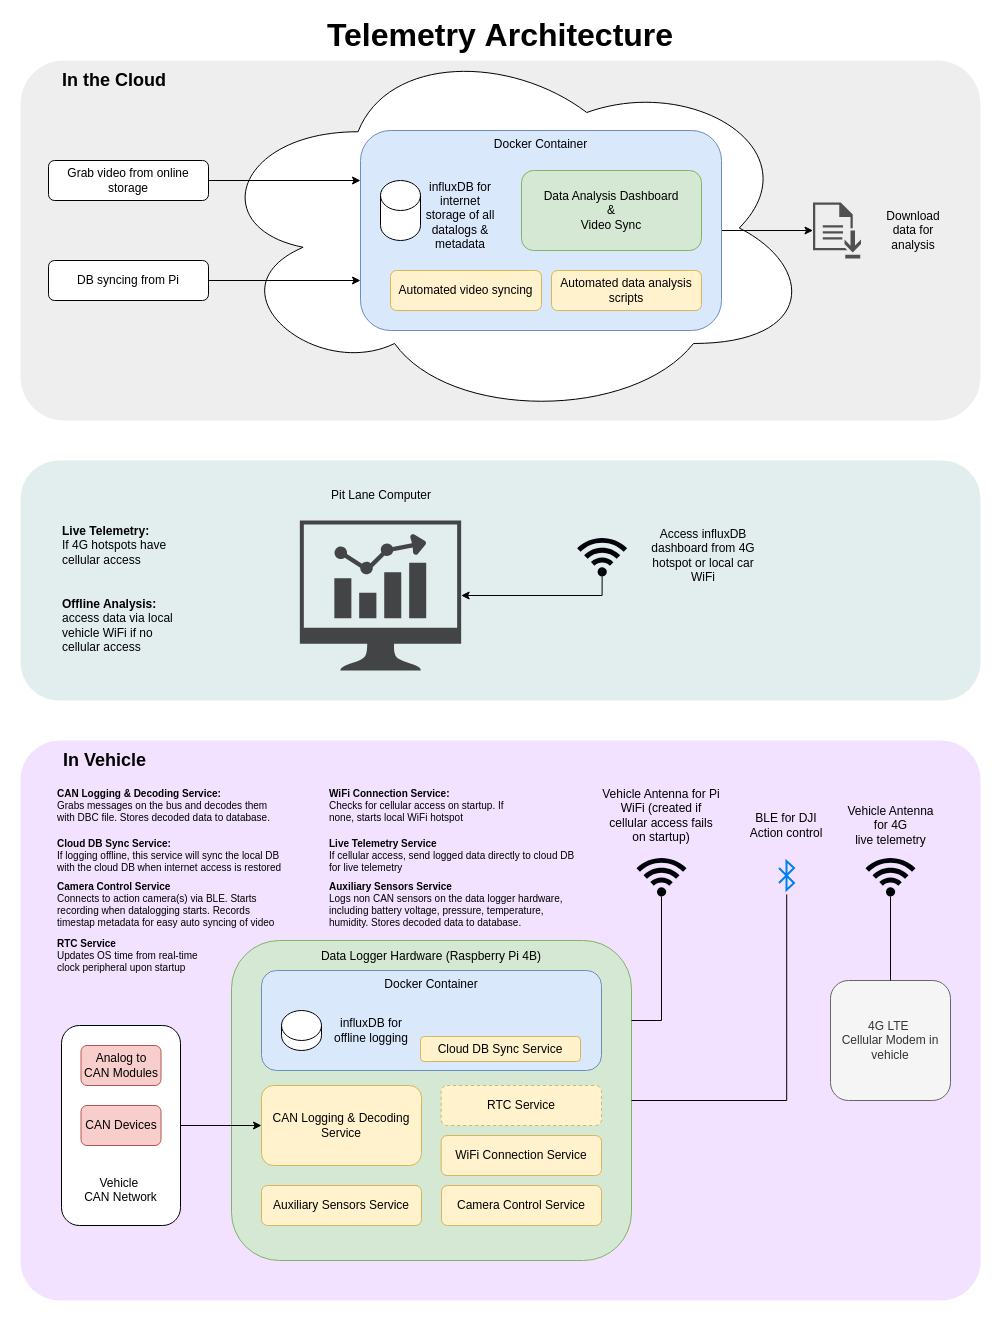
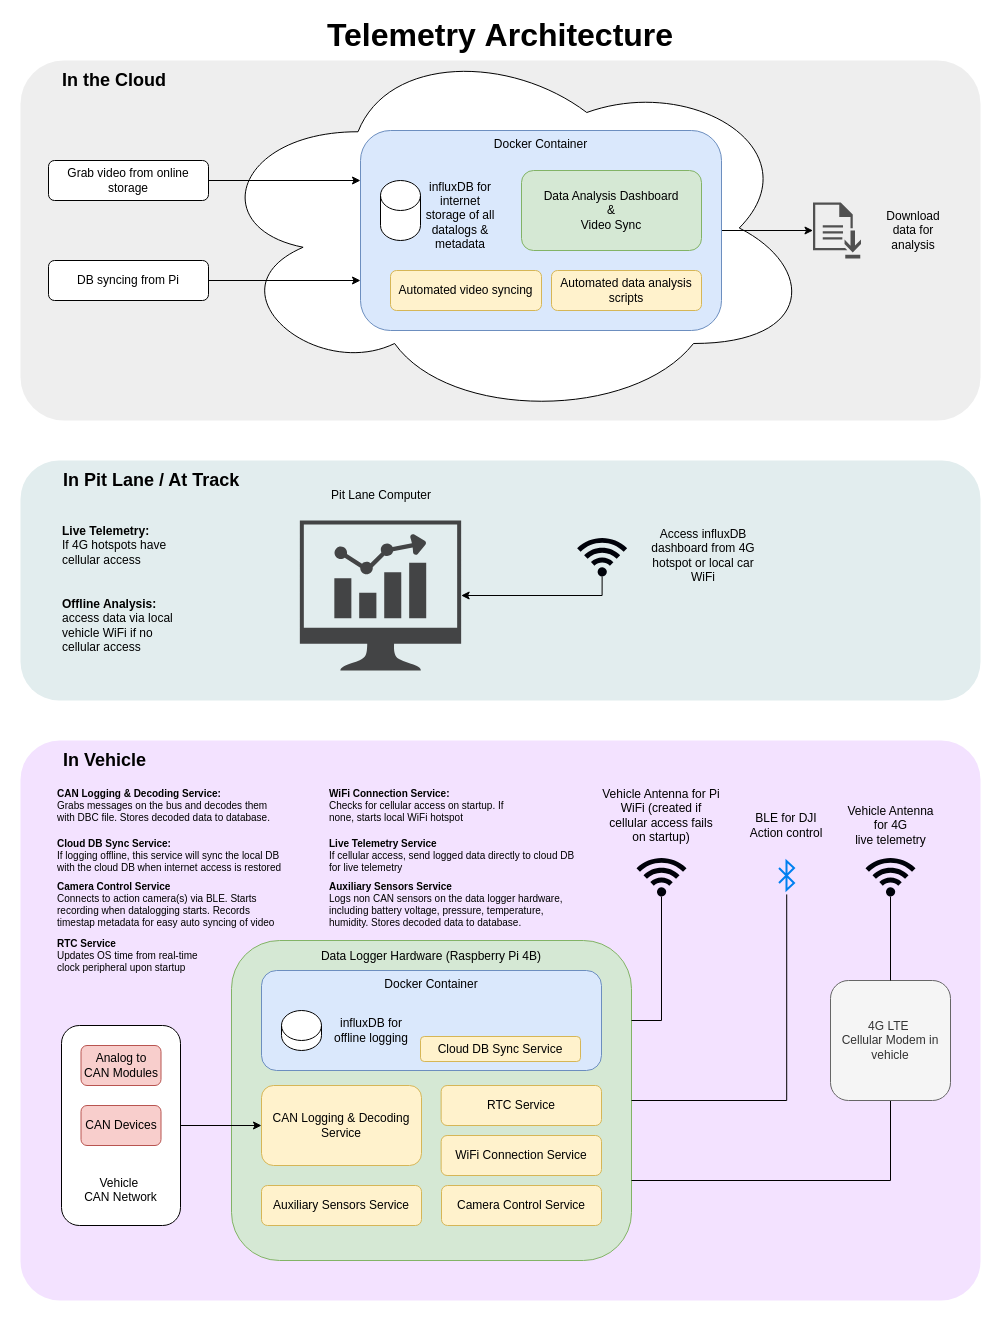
none -> (162, 481)
(521, 1106) -> (521, 1106)
none -> (802, 1181)
